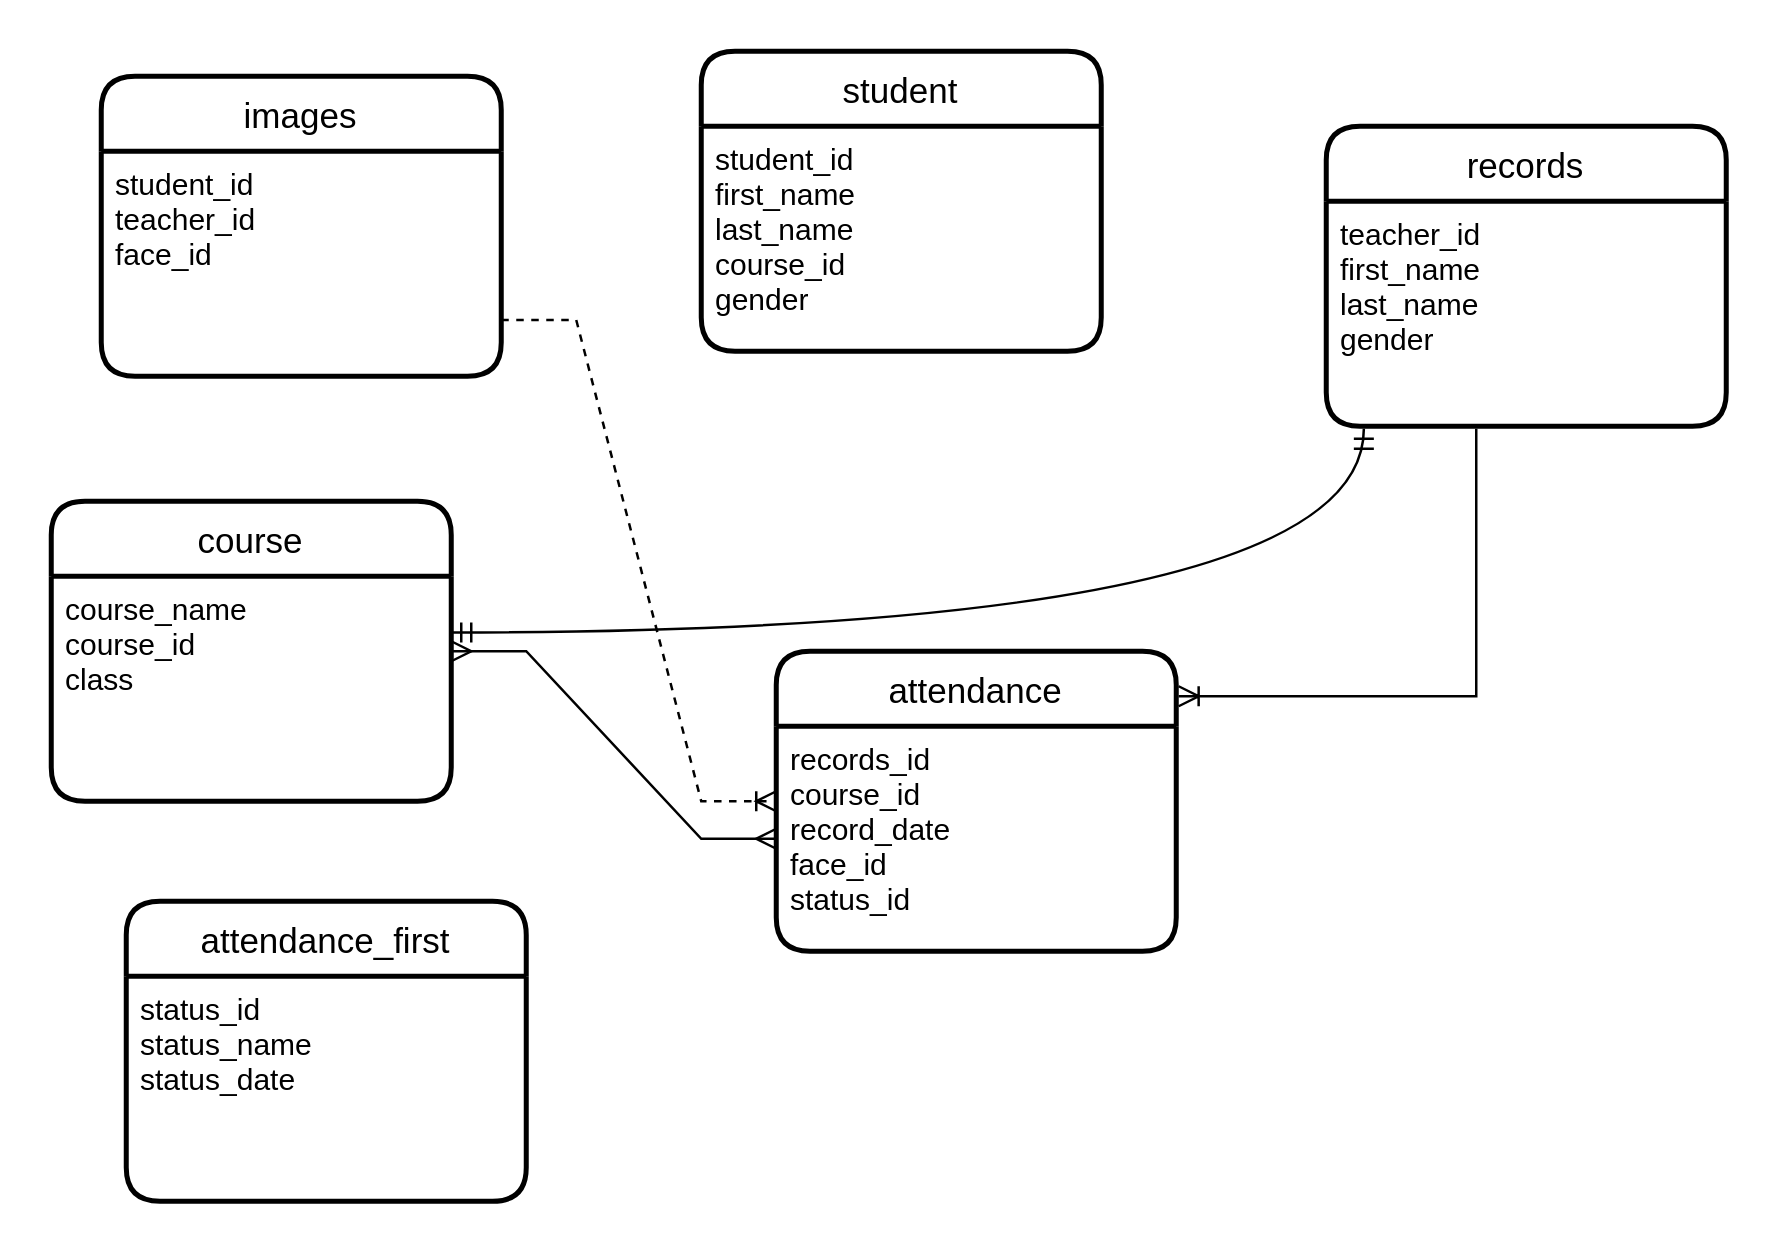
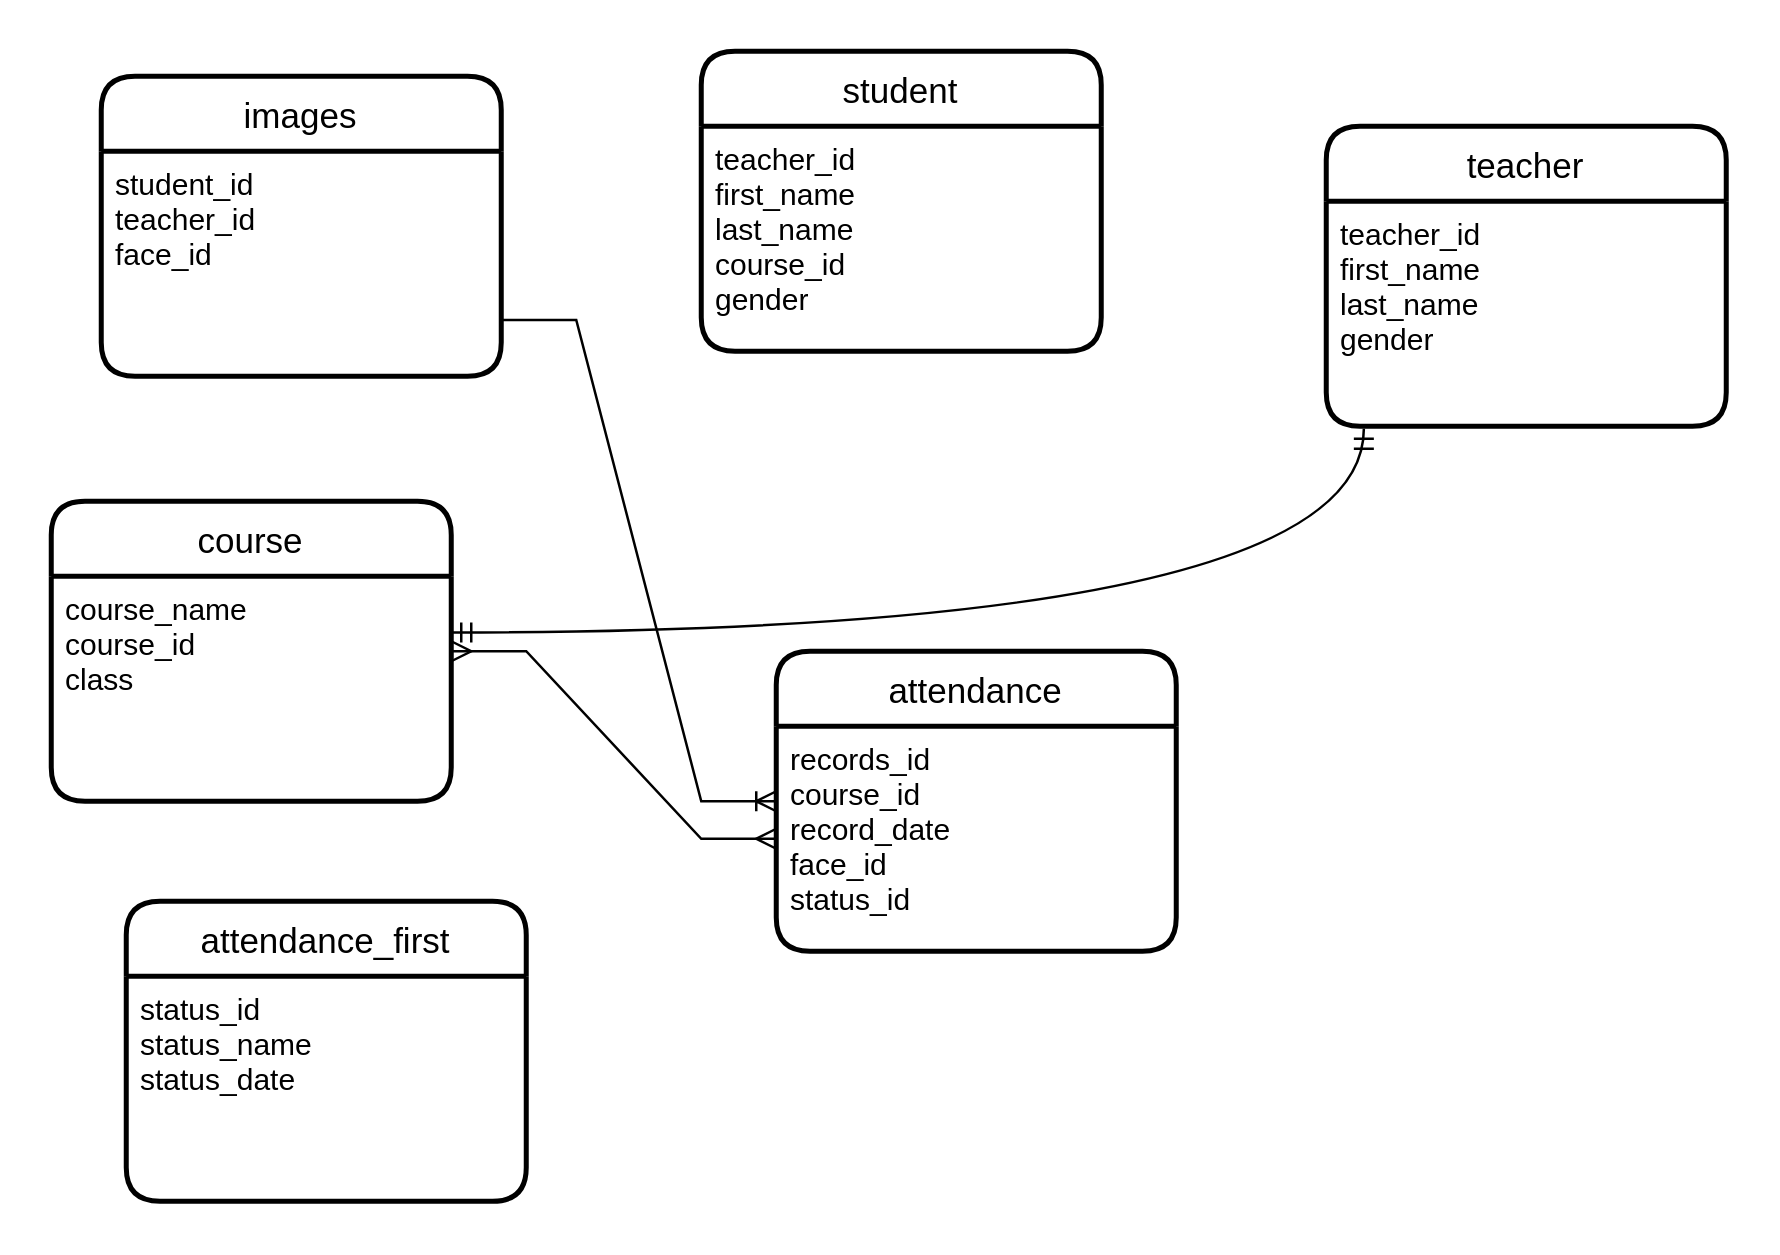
(795, 160) -> (795, 160)
(1525, 166) -> (1525, 166)
(607, 437) -> (607, 437)
(1460, 696) -> none
